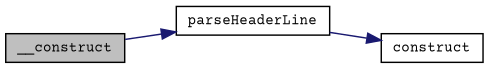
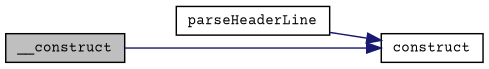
(143, 37) -> (246, 48)
